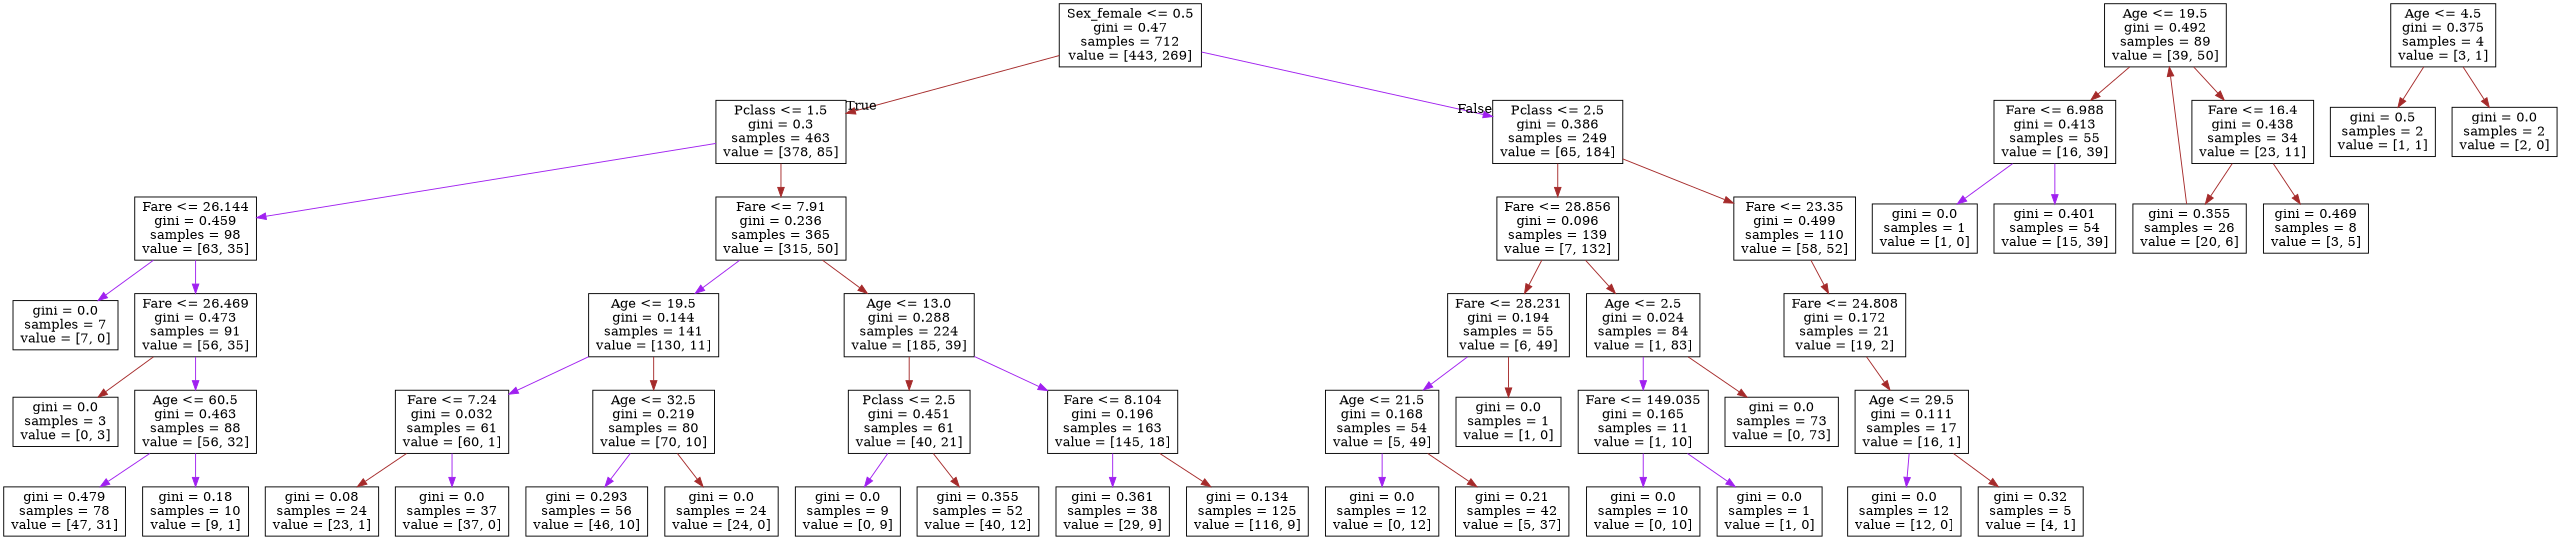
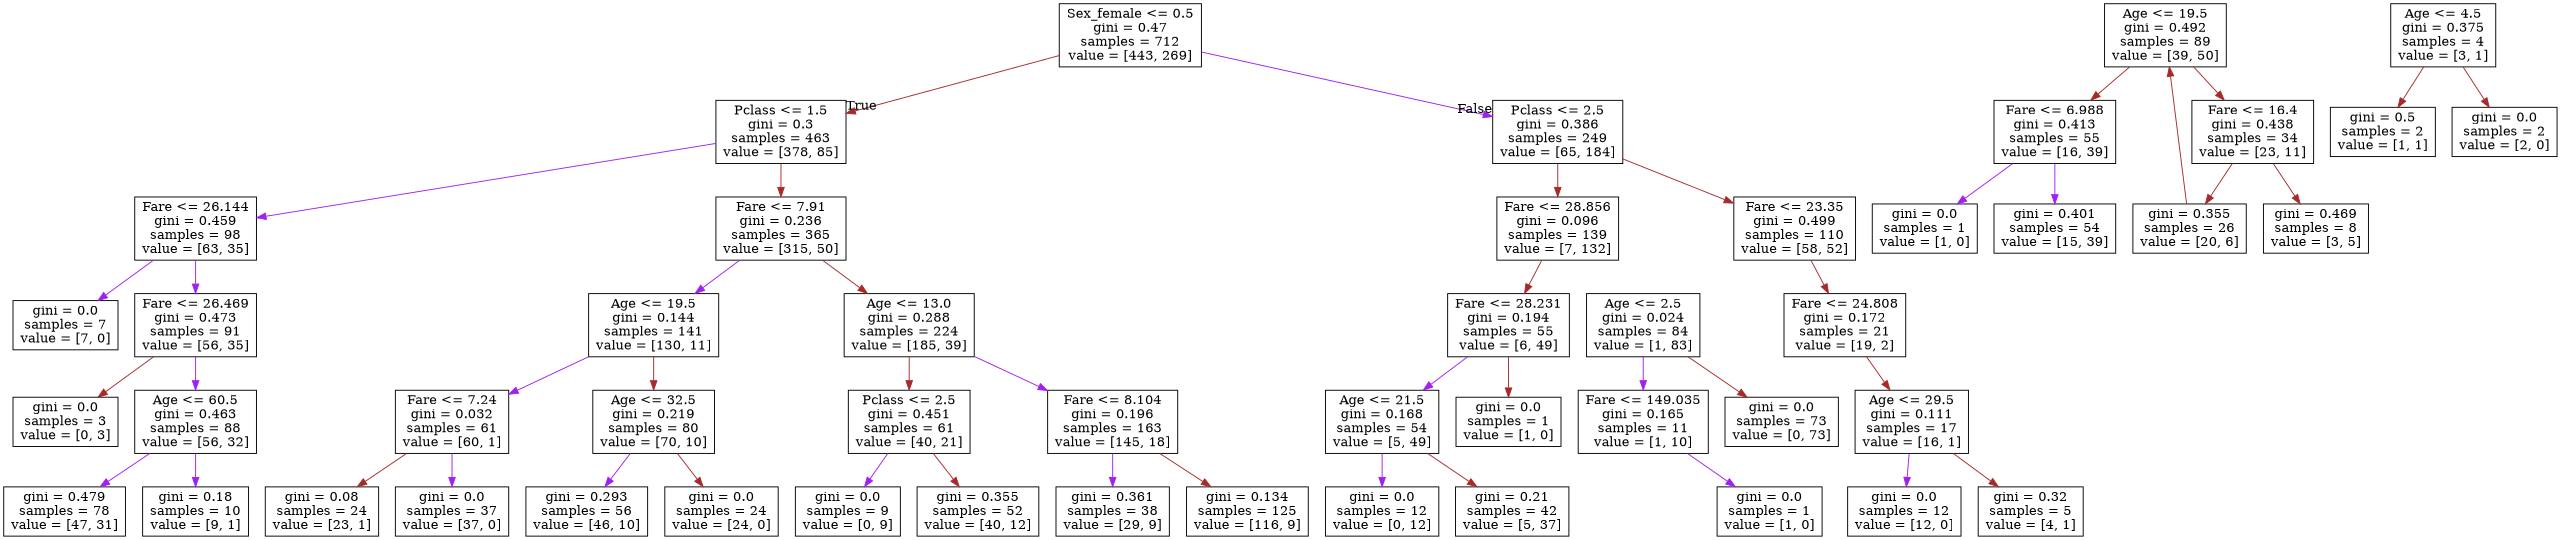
(1597, 273) -> none
(1643, 512) -> none
